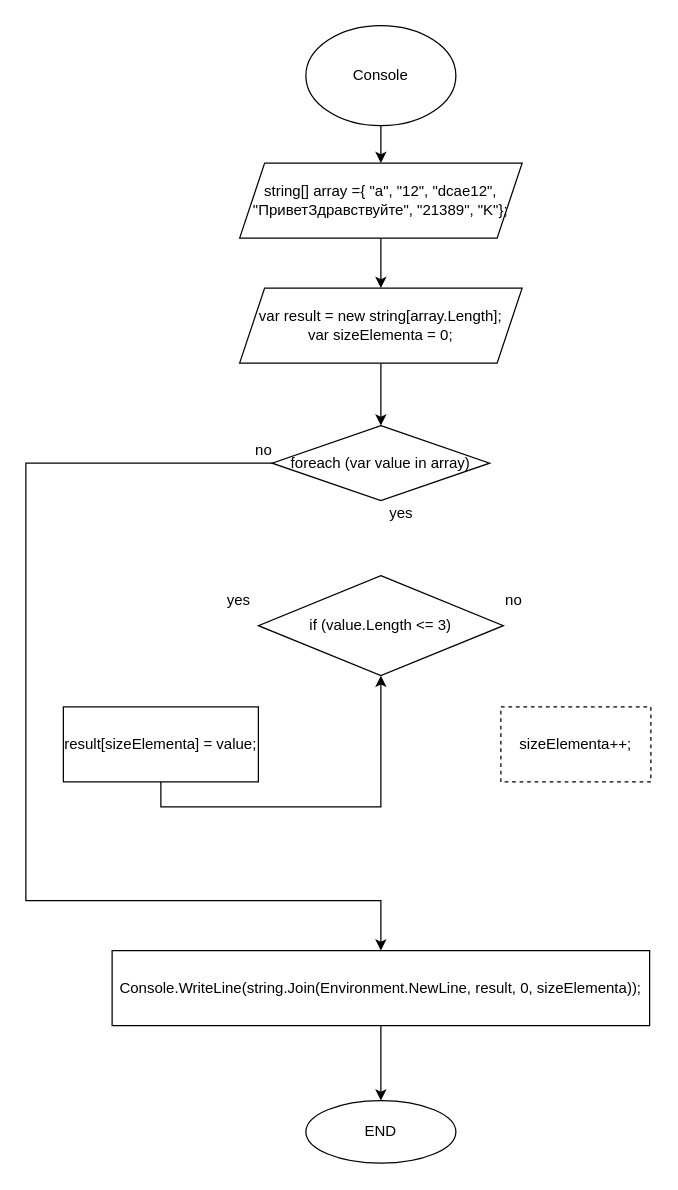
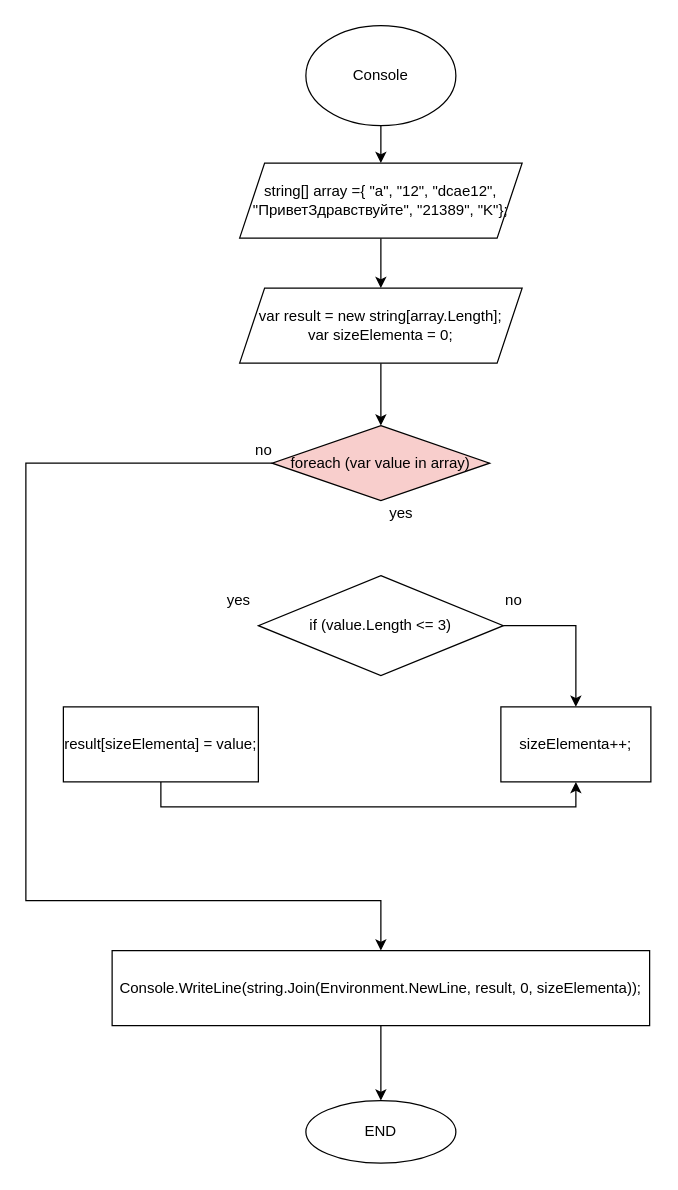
(381, 463) -> (381, 463)
none -> (576, 626)
(576, 744) -> (576, 744)
(381, 747) -> (485, 807)
